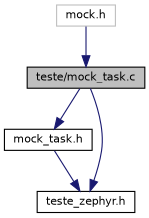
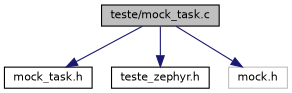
(86, 41) -> (204, 44)
(64, 166) -> none
